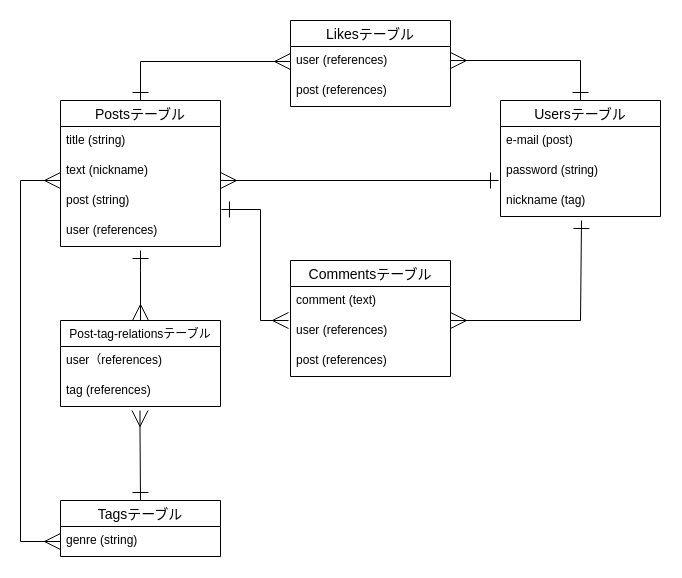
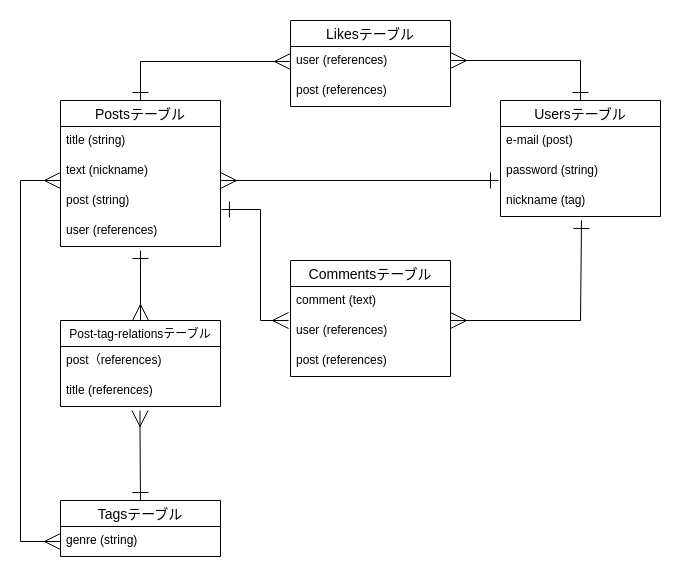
(122, 360) -> (122, 360)
(118, 390) -> (122, 390)
